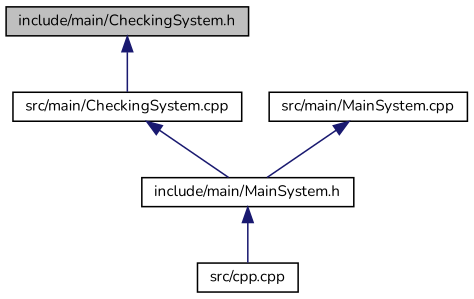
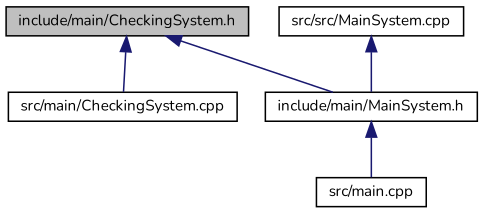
(368, 107) -> (371, 21)
(194, 154) -> (257, 67)
(248, 278) -> (371, 192)
